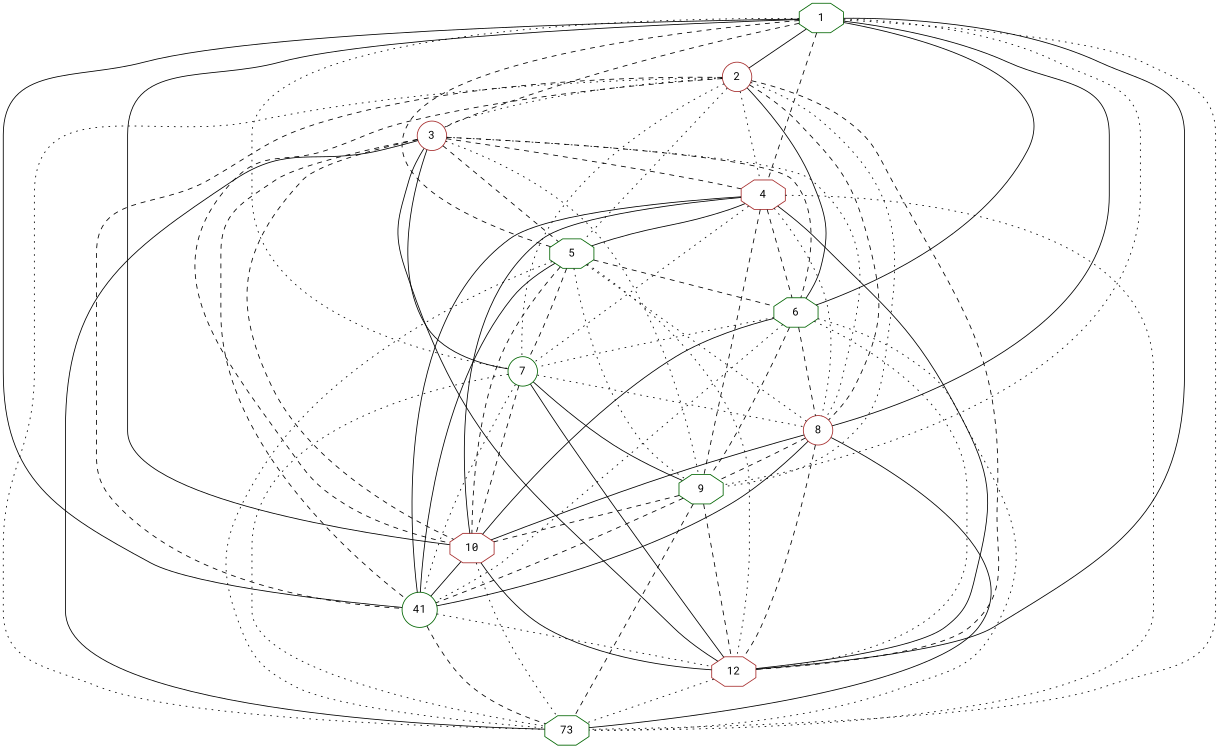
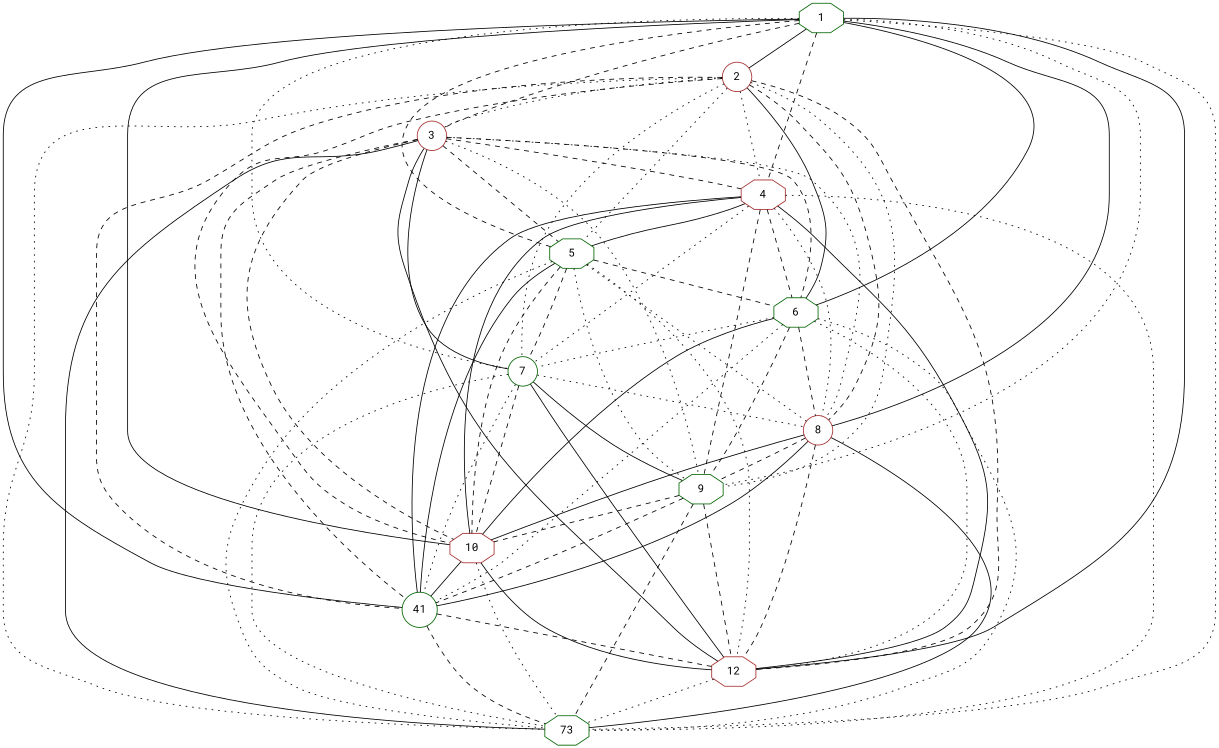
(547, 635) -> (547, 635)
